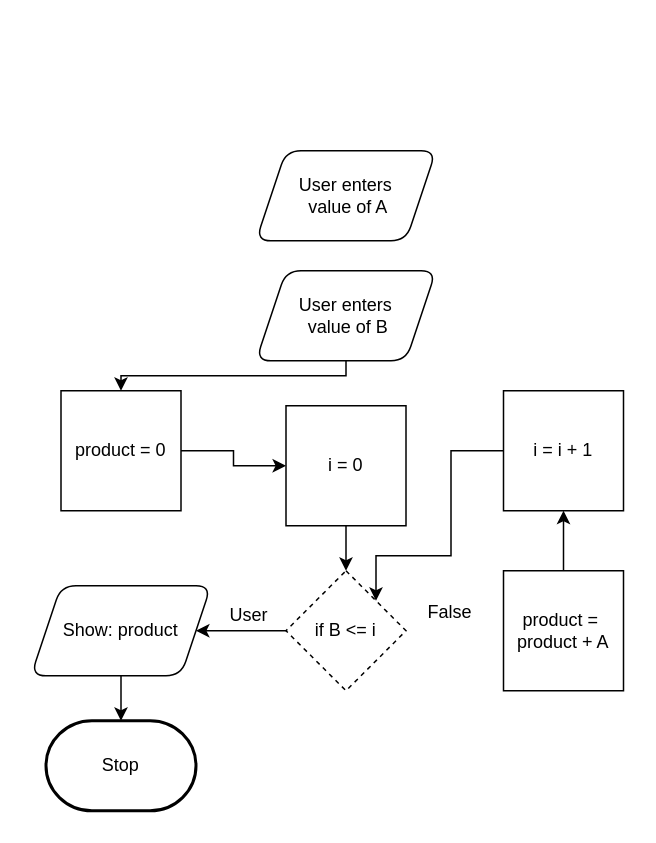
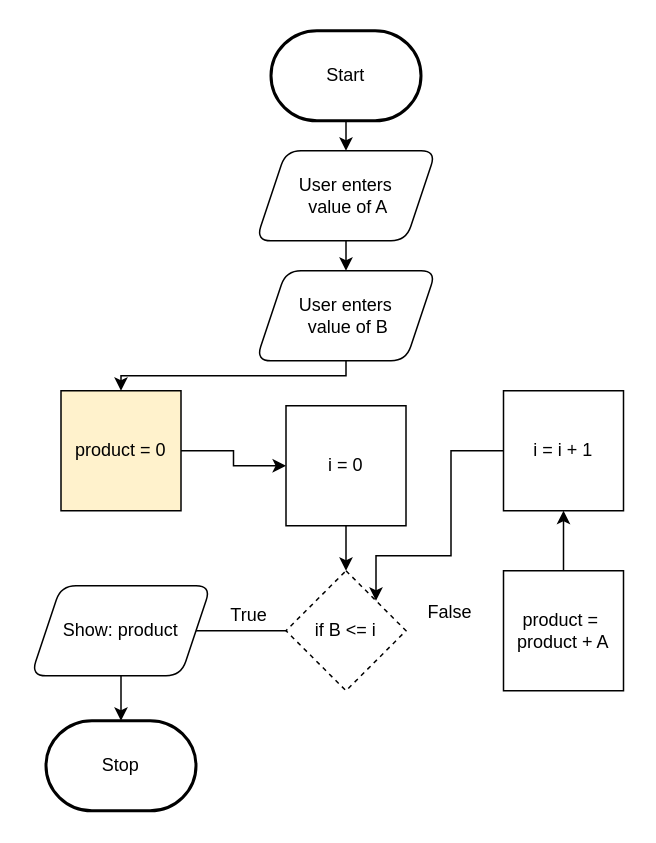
none -> (346, 76)
none -> (346, 131)
none -> (346, 251)
(121, 451) -> (121, 451)
(249, 616) -> (249, 616)
(207, 631) -> (203, 631)
